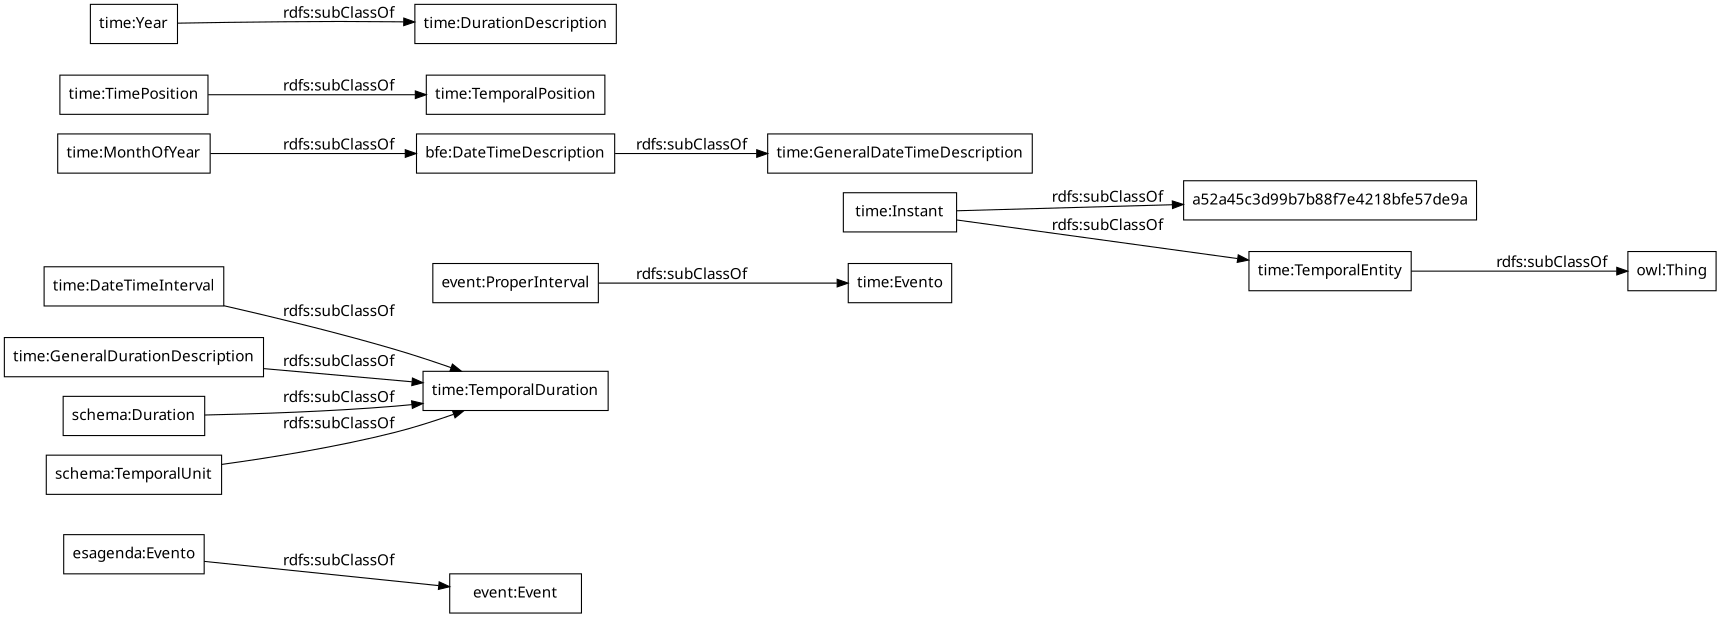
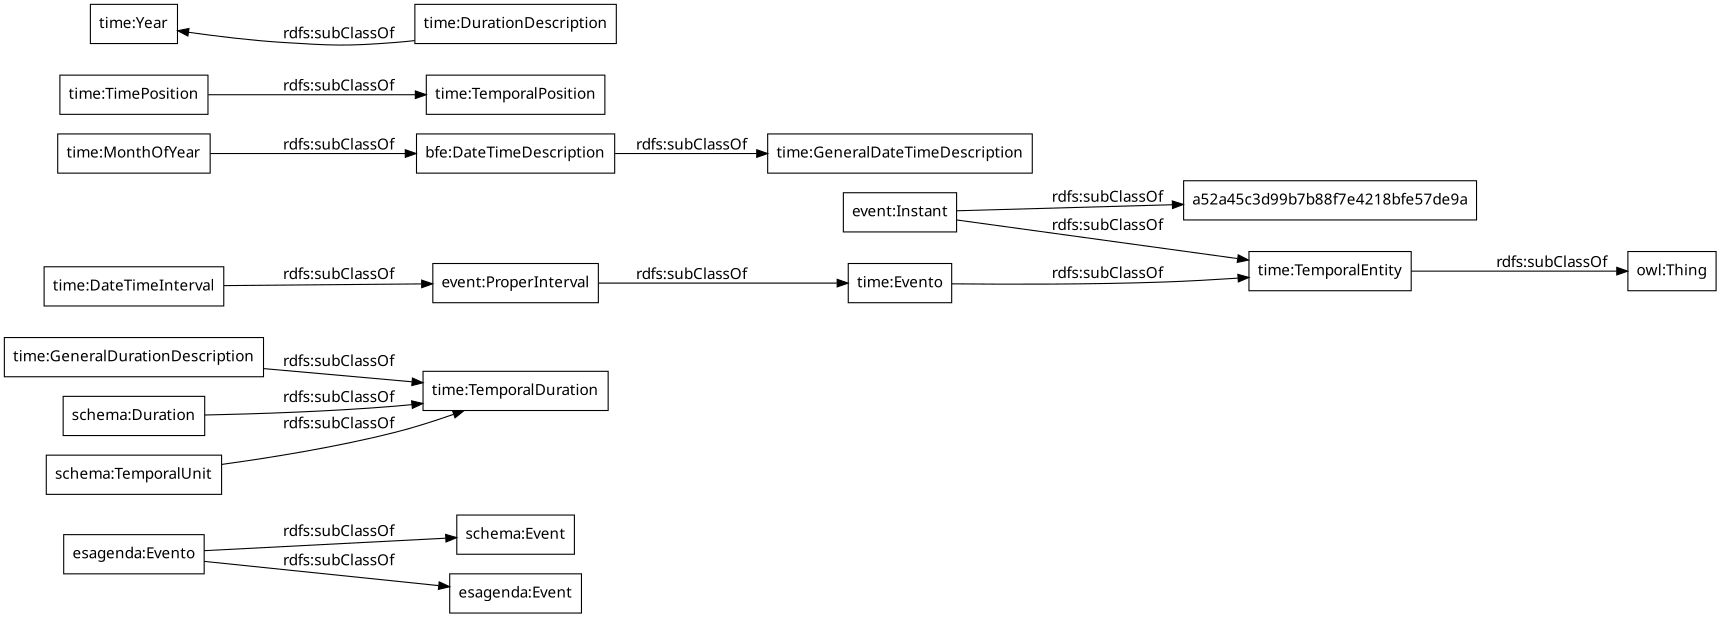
(291, 22) -> (301, 44)
(900, 212) -> (900, 212)
none -> (1095, 284)
(338, 334) -> (323, 285)
none -> (516, 535)
(516, 593) -> (516, 593)
